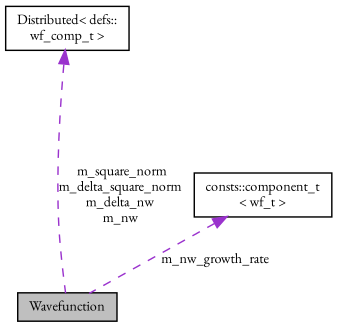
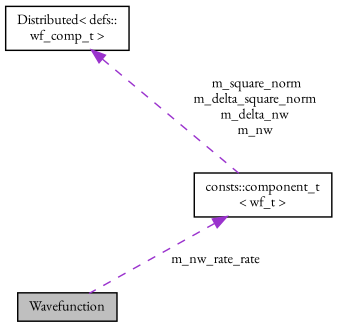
(58, 179) -> (171, 116)
(214, 260) -> (214, 260)
